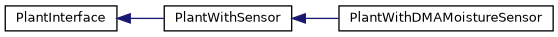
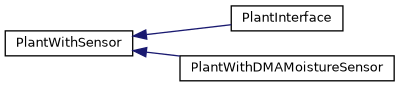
(147, 18) -> (189, 30)
